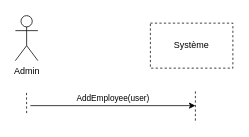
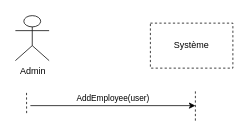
(27, 38) -> (32, 38)
